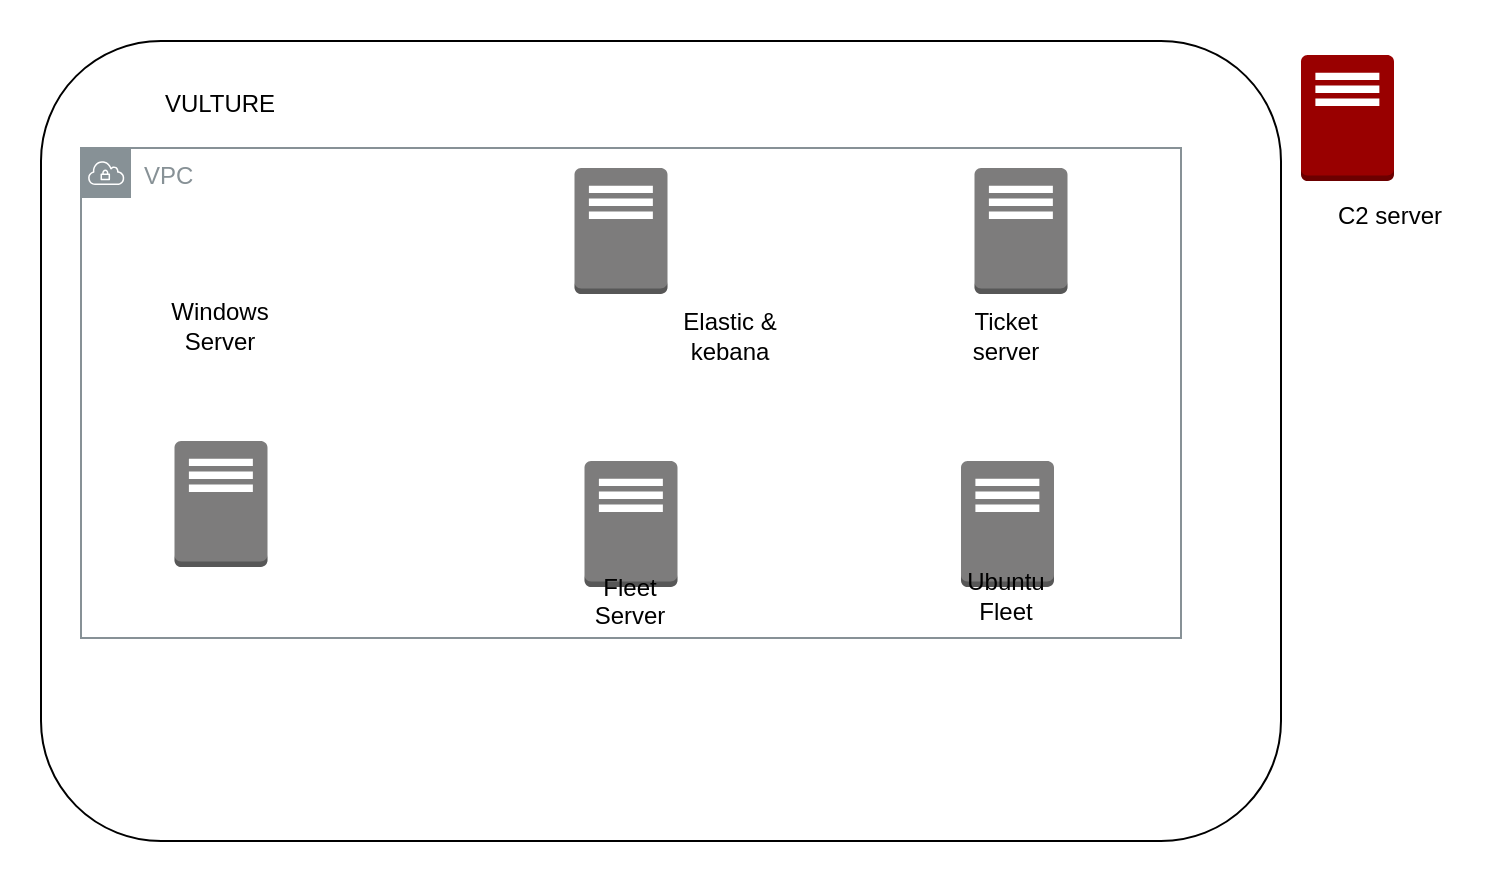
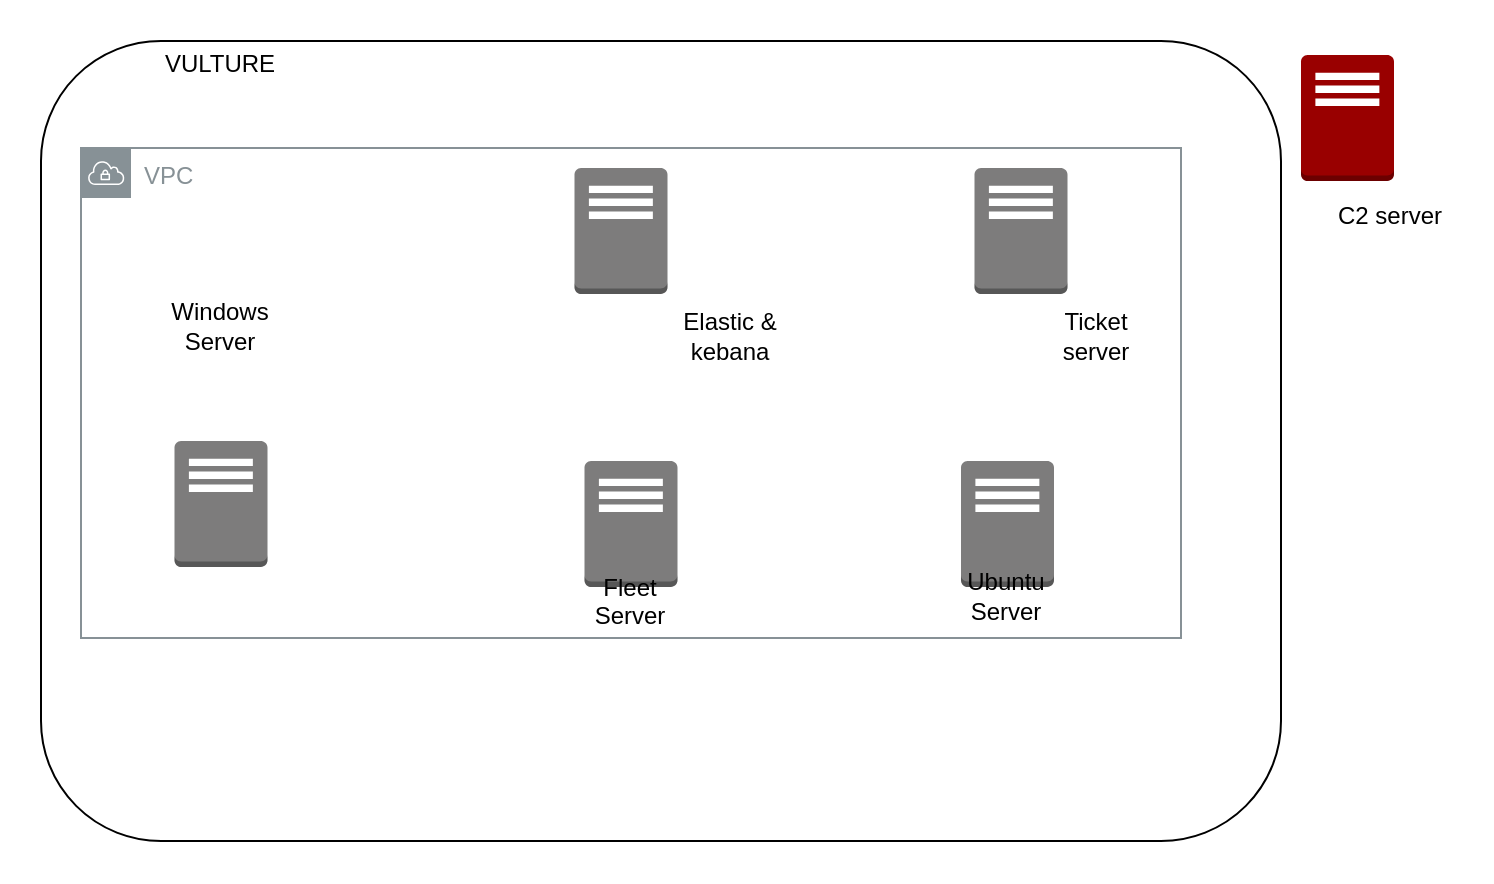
(221, 118) -> (221, 78)
(1008, 337) -> (1098, 337)
(1007, 597) -> (1007, 597)
